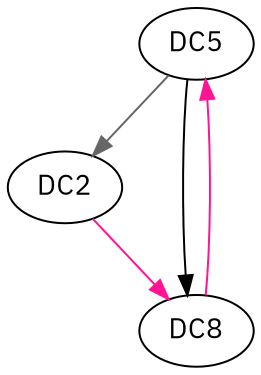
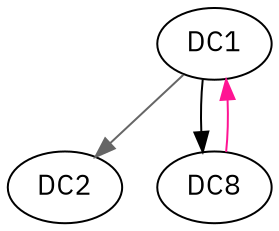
(197, 44) -> (214, 44)
(124, 252) -> none
